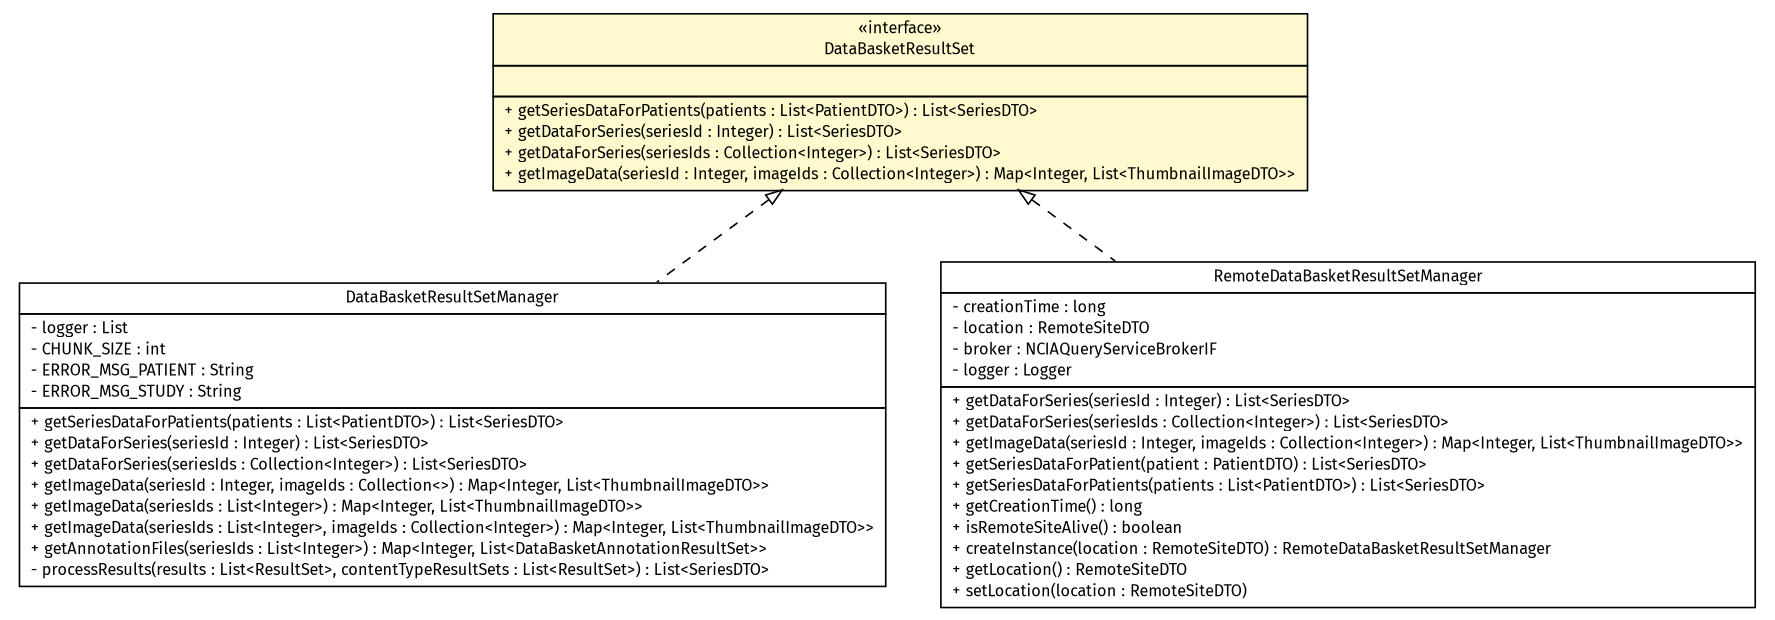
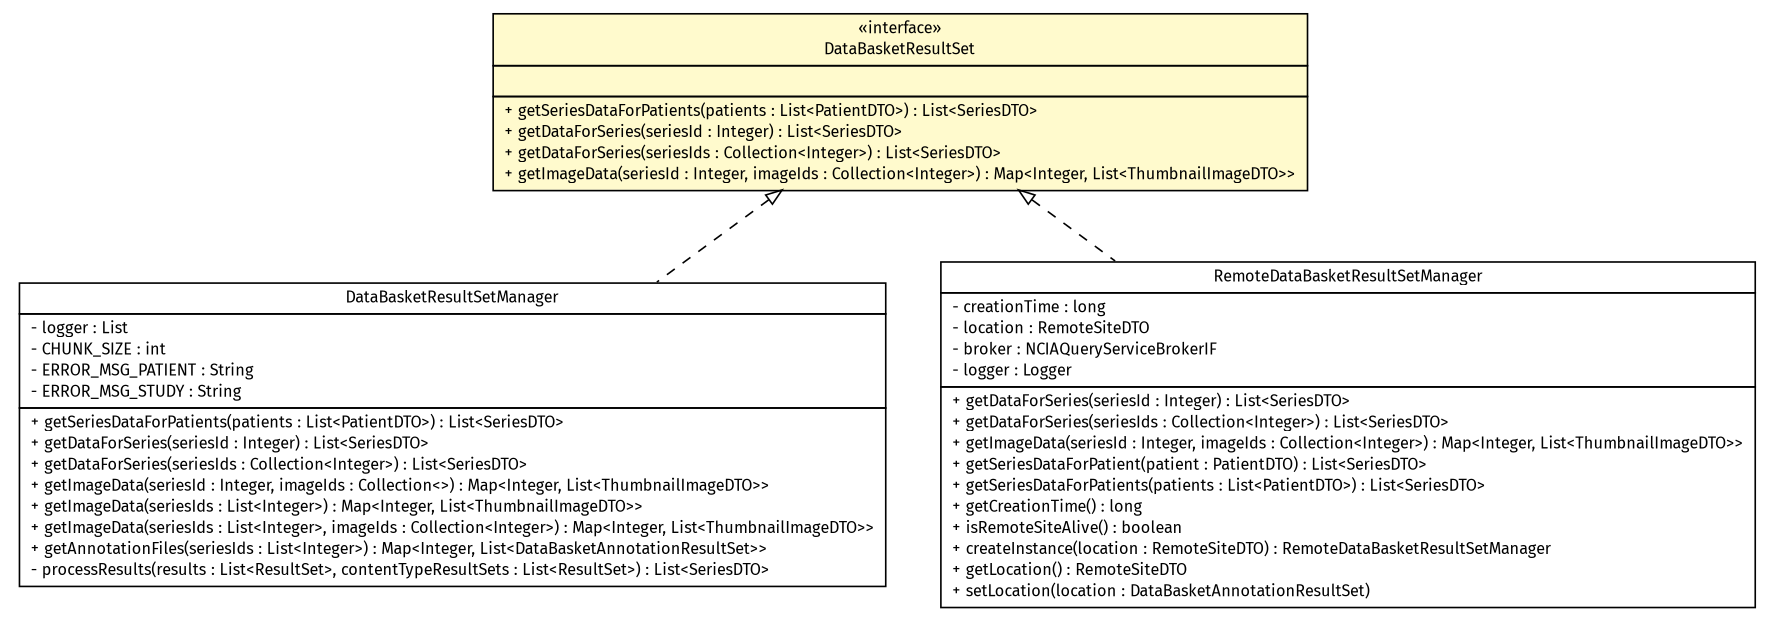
(1100, 591) -> (1162, 591)
